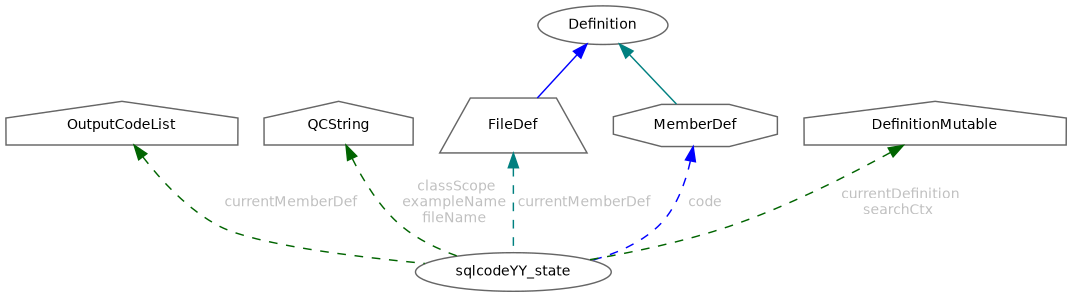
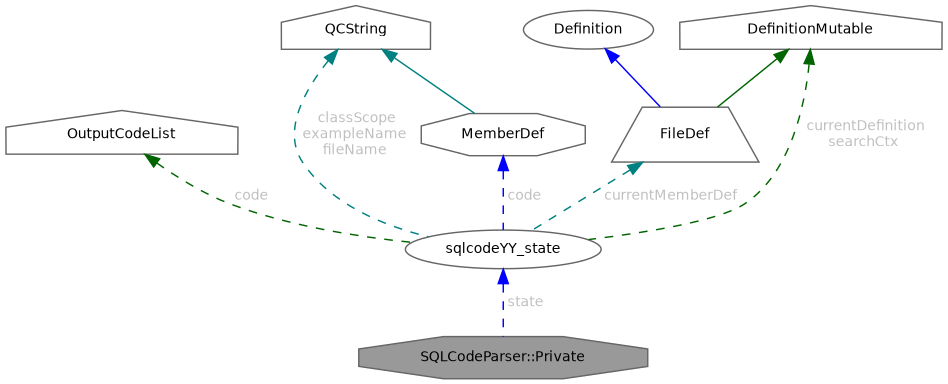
(653, 79) -> (435, 86)
none -> (747, 83)
(289, 203) -> (250, 196)
(394, 219) -> (314, 177)
none -> (503, 358)
